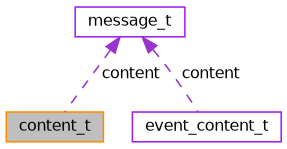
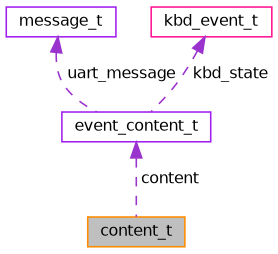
none -> (212, 22)
(208, 74) -> (120, 74)
(88, 81) -> (136, 187)
